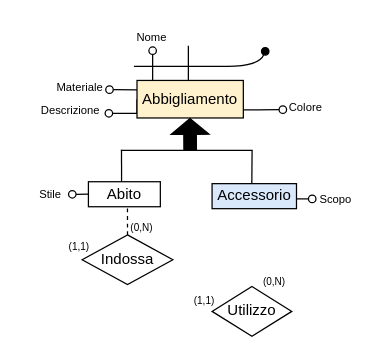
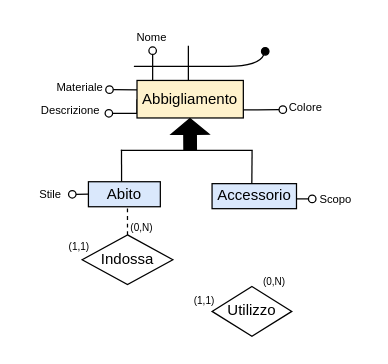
(124, 194) -> (124, 194)
